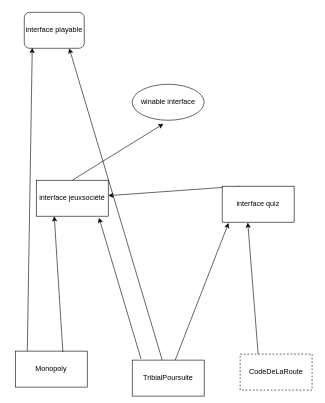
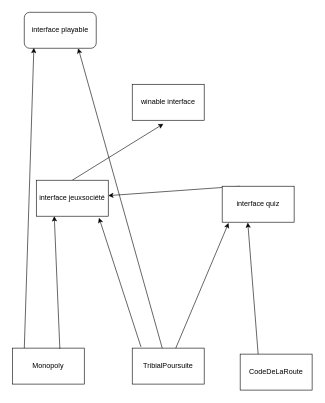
(54, 30) -> (60, 30)
(168, 102) -> (168, 102)
(51, 369) -> (48, 366)
(276, 372) -> (276, 372)
(168, 378) -> (168, 366)
